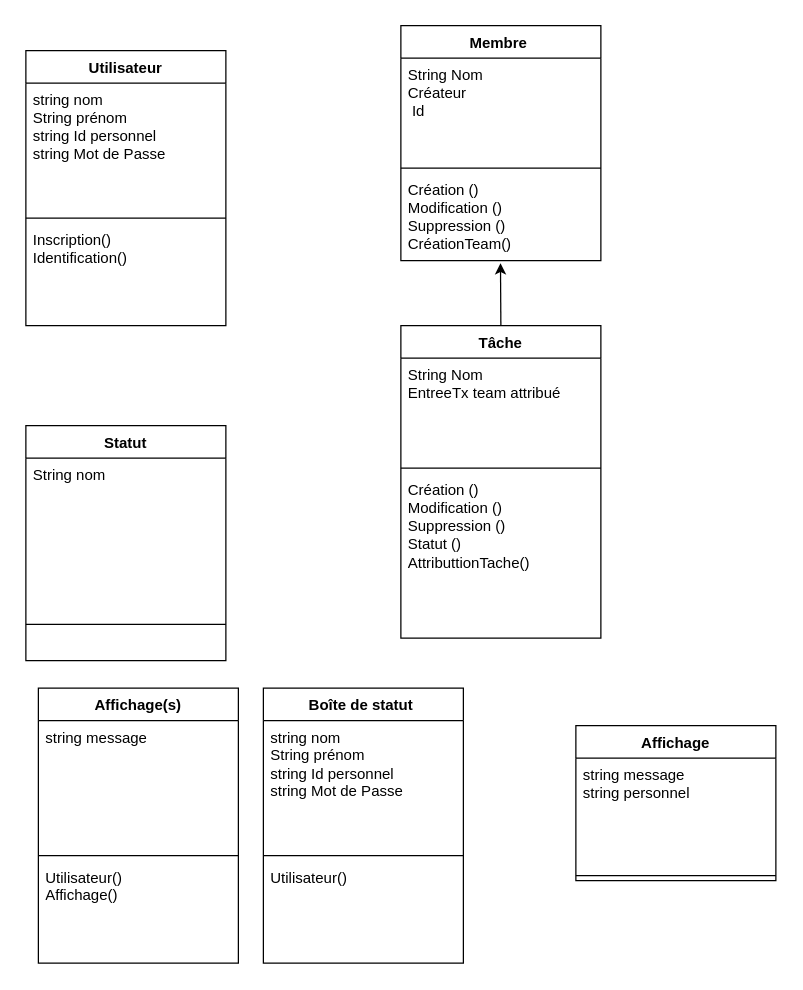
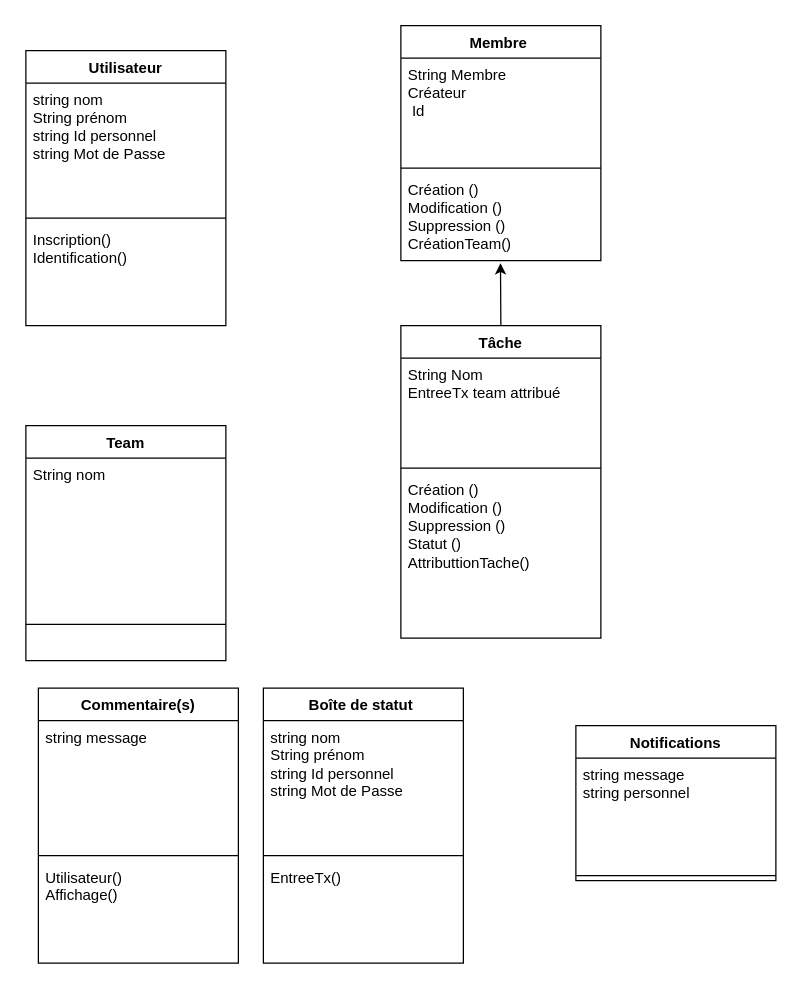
(446, 94) -> (459, 94)
(126, 443) -> (126, 443)
(138, 706) -> (138, 706)
(676, 743) -> (676, 743)
(319, 878) -> (313, 878)
